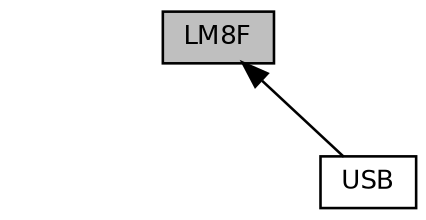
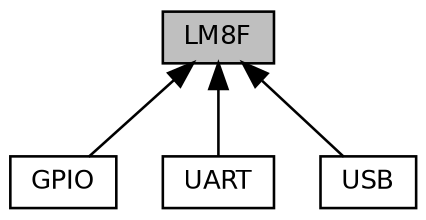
none -> (63, 182)
none -> (218, 182)
